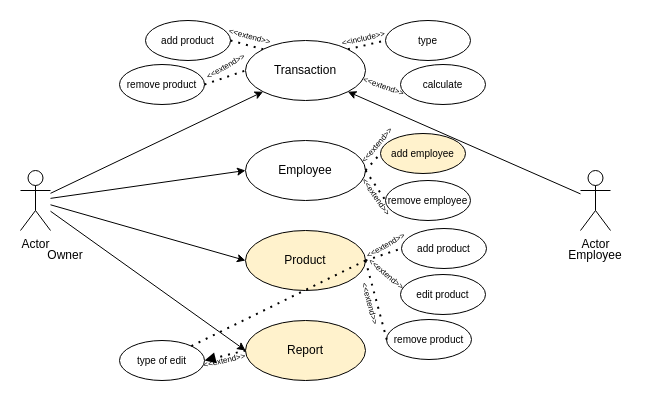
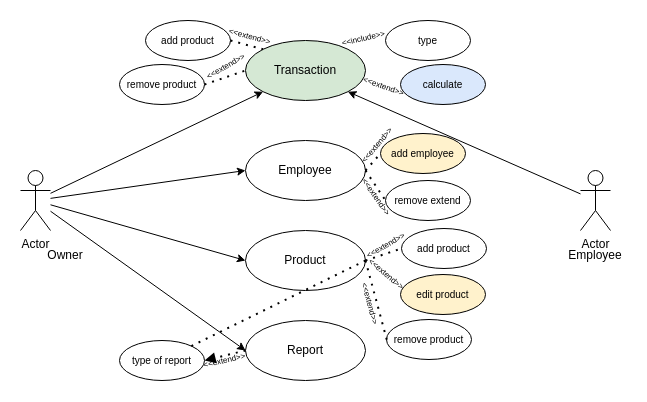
(365, 45) -> none
(306, 71) -> (306, 71)
(443, 85) -> (443, 85)
(428, 201) -> (428, 201)
(306, 261) -> (306, 261)
(443, 295) -> (443, 295)
(306, 351) -> (306, 351)
(162, 361) -> (162, 361)
